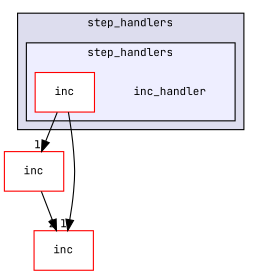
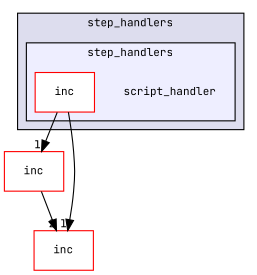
(170, 92) -> (170, 92)
